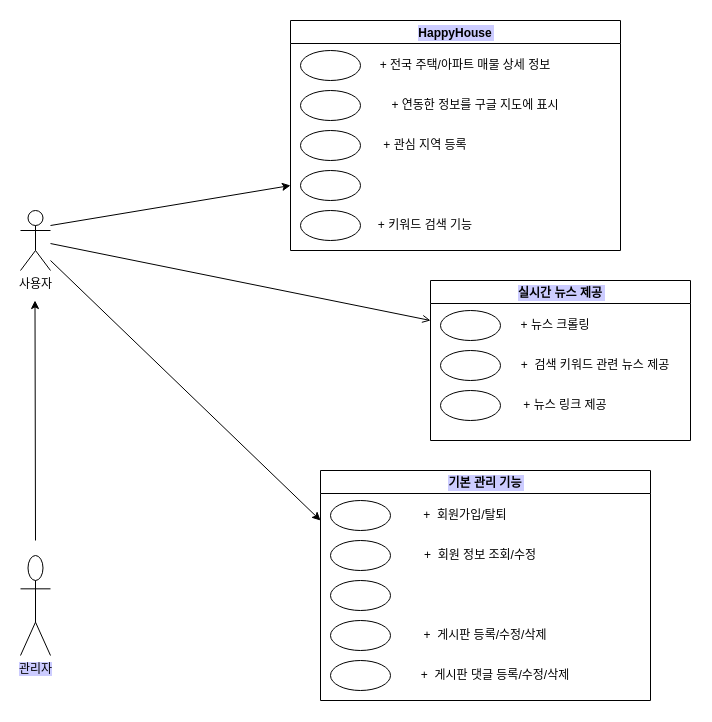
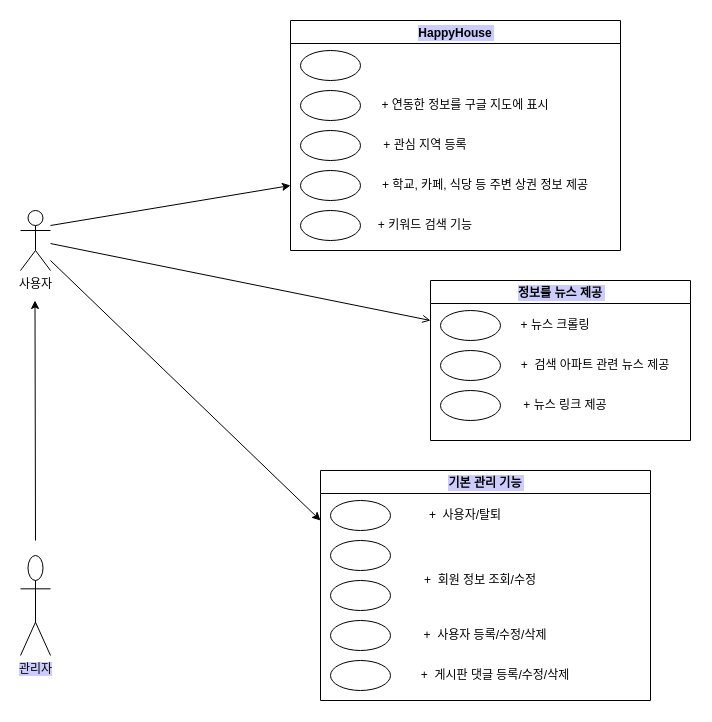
(466, 66) -> none
(476, 106) -> (466, 106)
none -> (486, 186)
(560, 293) -> (560, 293)
(596, 366) -> (596, 366)
(466, 516) -> (466, 516)
(481, 556) -> (481, 581)
(486, 636) -> (486, 636)
